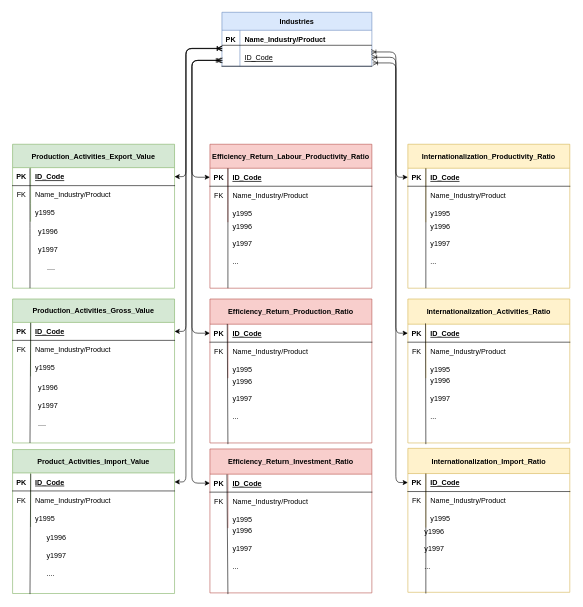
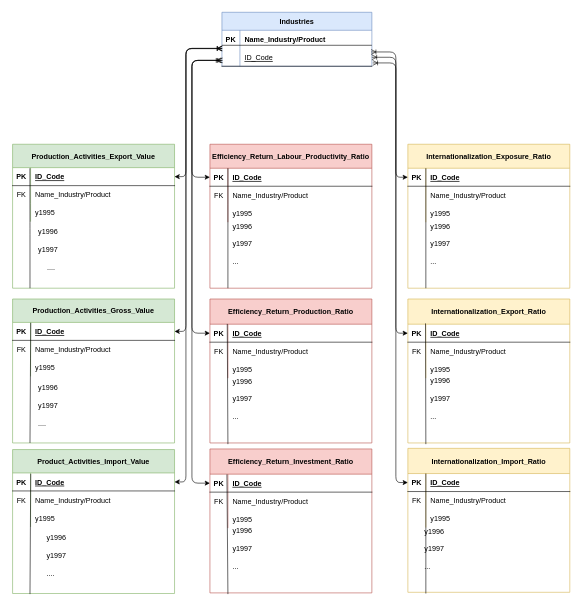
(488, 157) -> (488, 157)
(488, 312) -> (488, 312)
